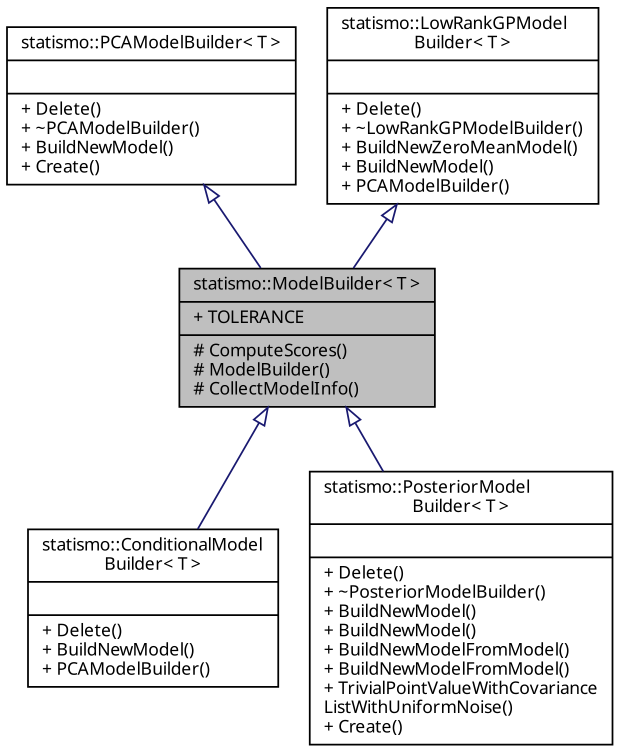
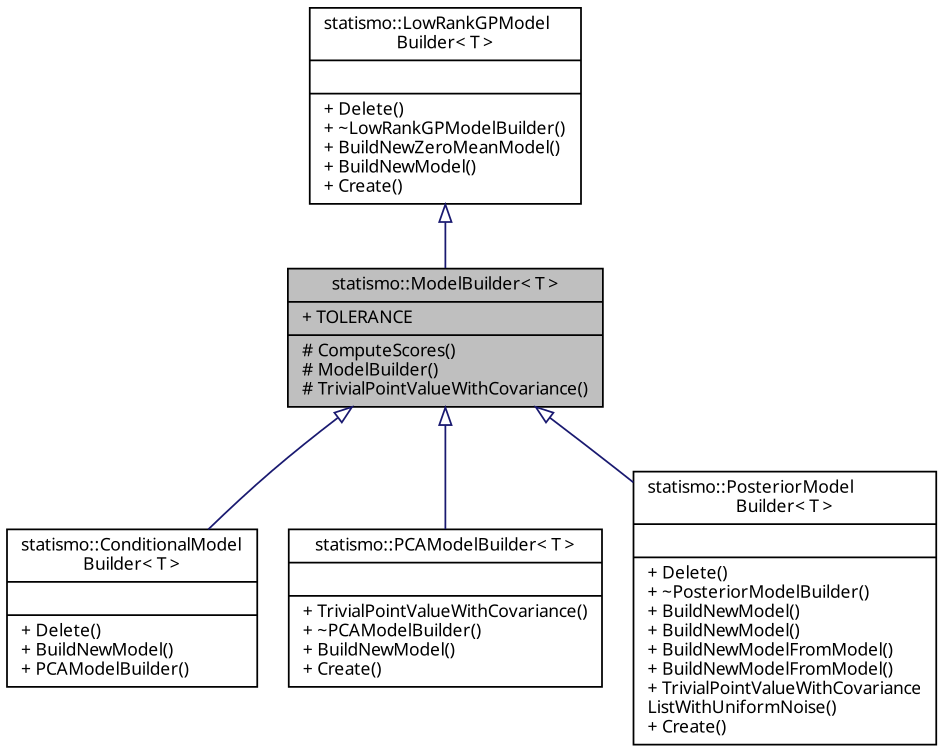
(61, 109) -> (445, 612)
(426, 186) -> (364, 186)
(237, 234) -> (445, 477)
(276, 389) -> (445, 389)
